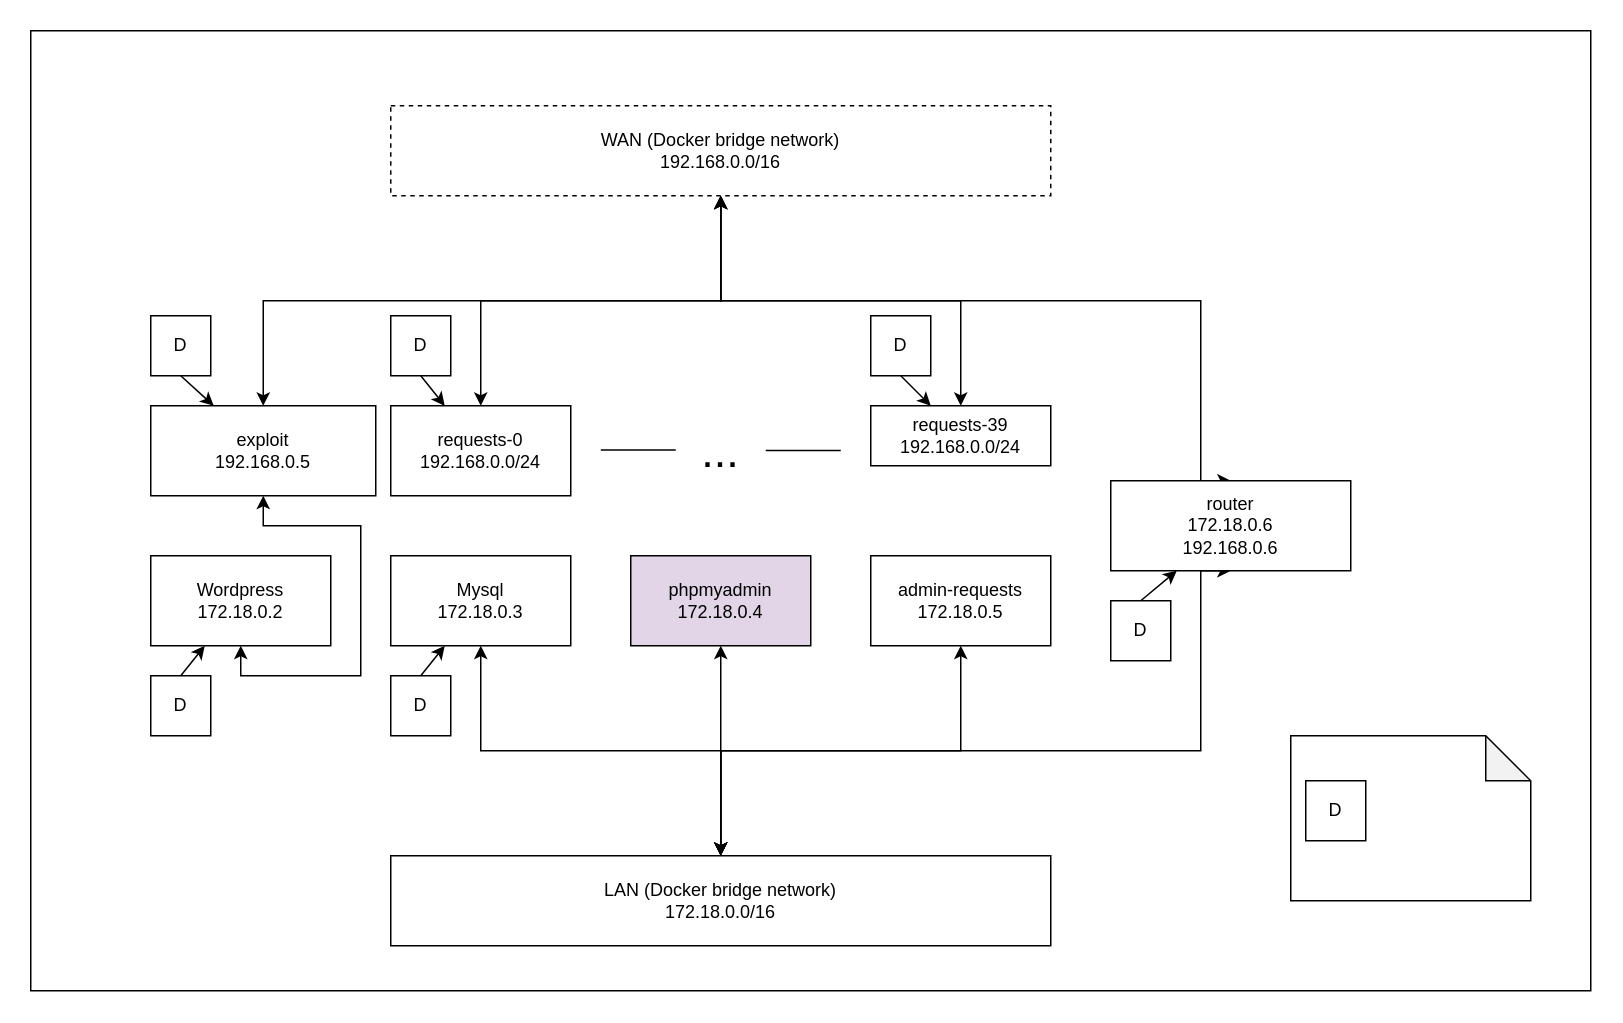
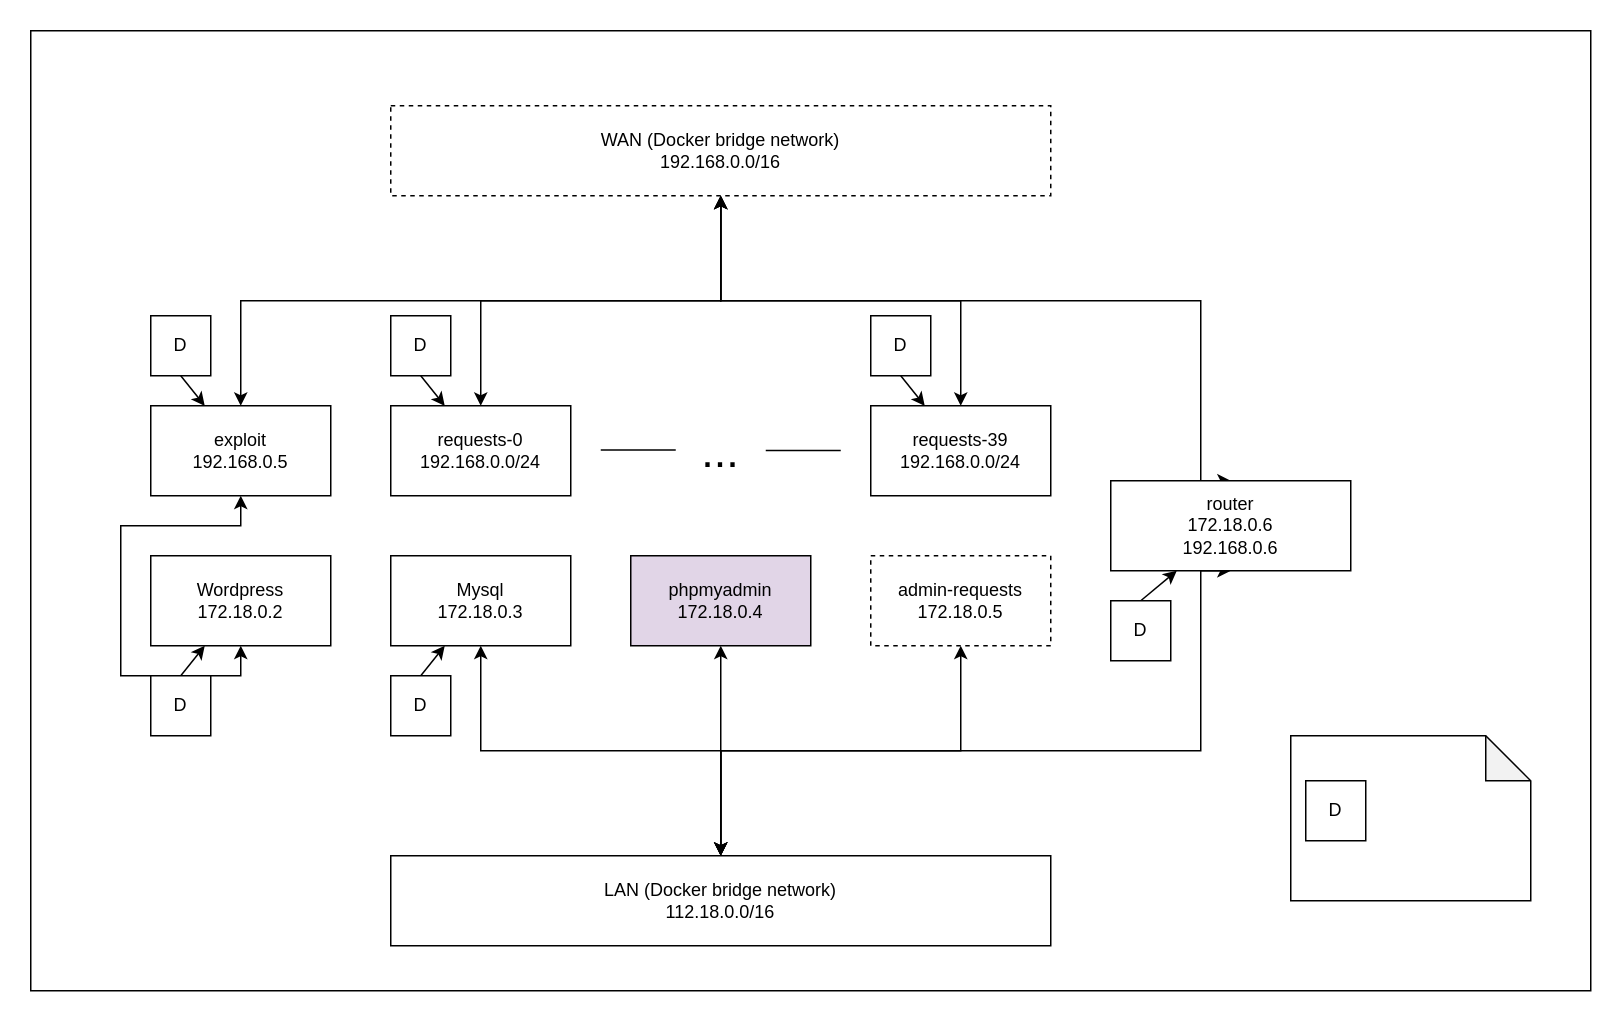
(961, 436) -> (961, 451)
(263, 451) -> (241, 451)
(961, 601) -> (961, 601)
(721, 901) -> (721, 901)
